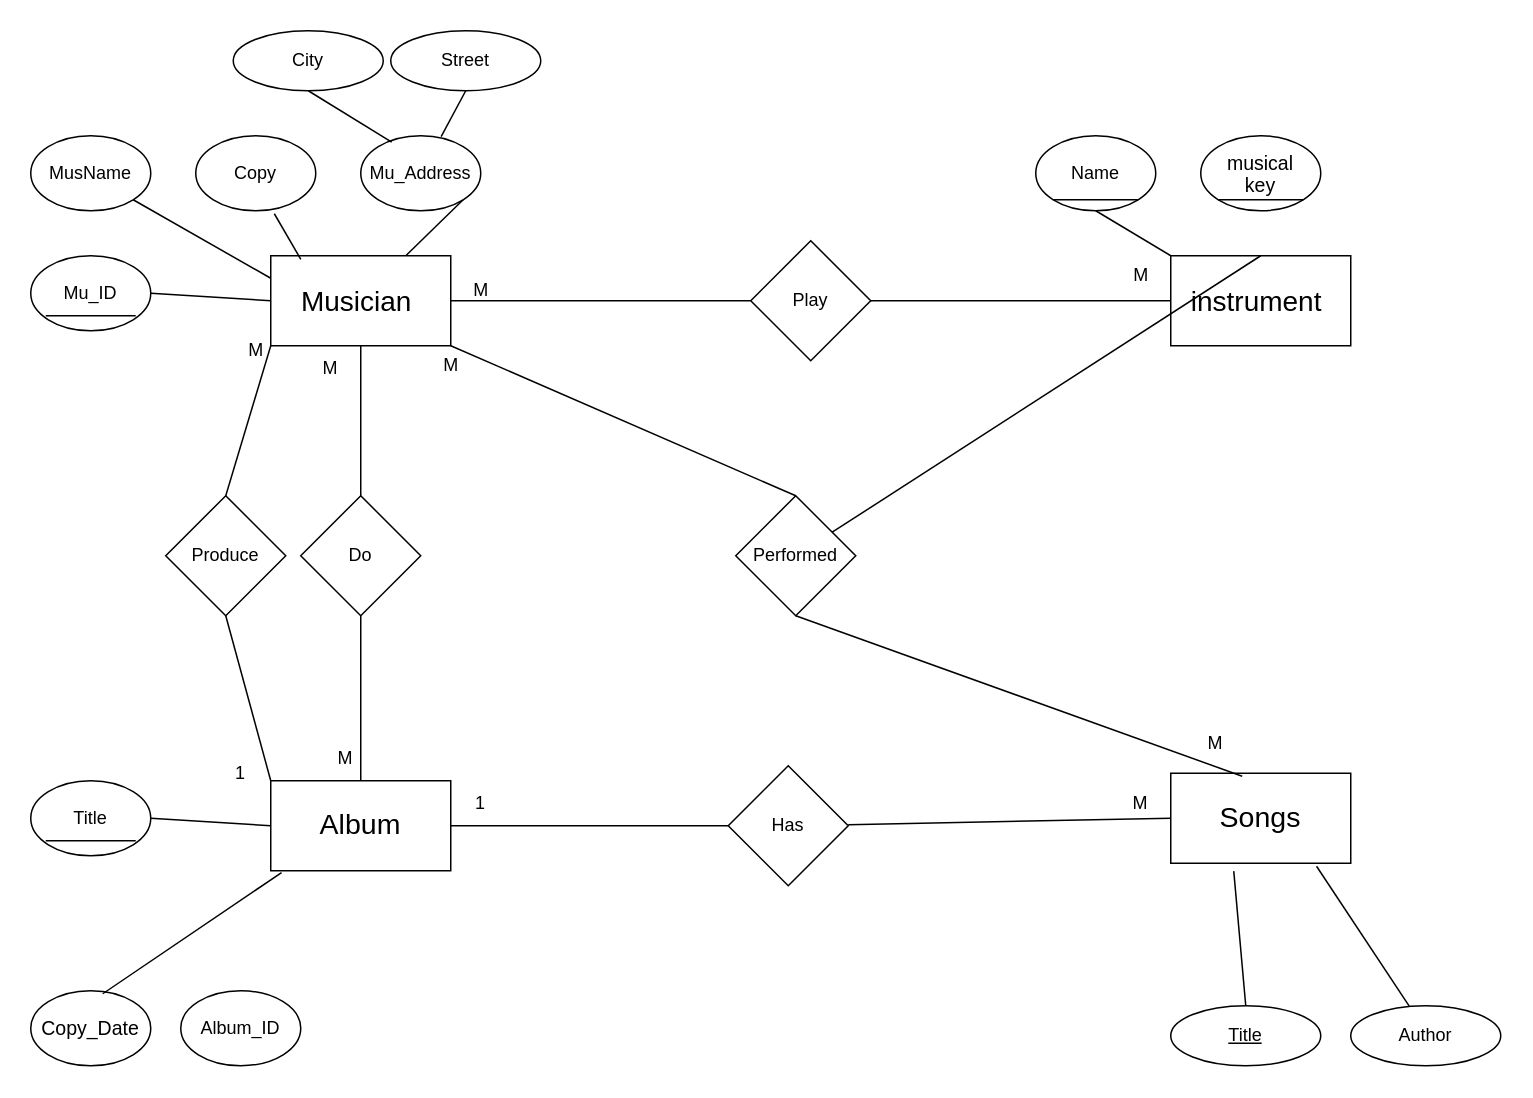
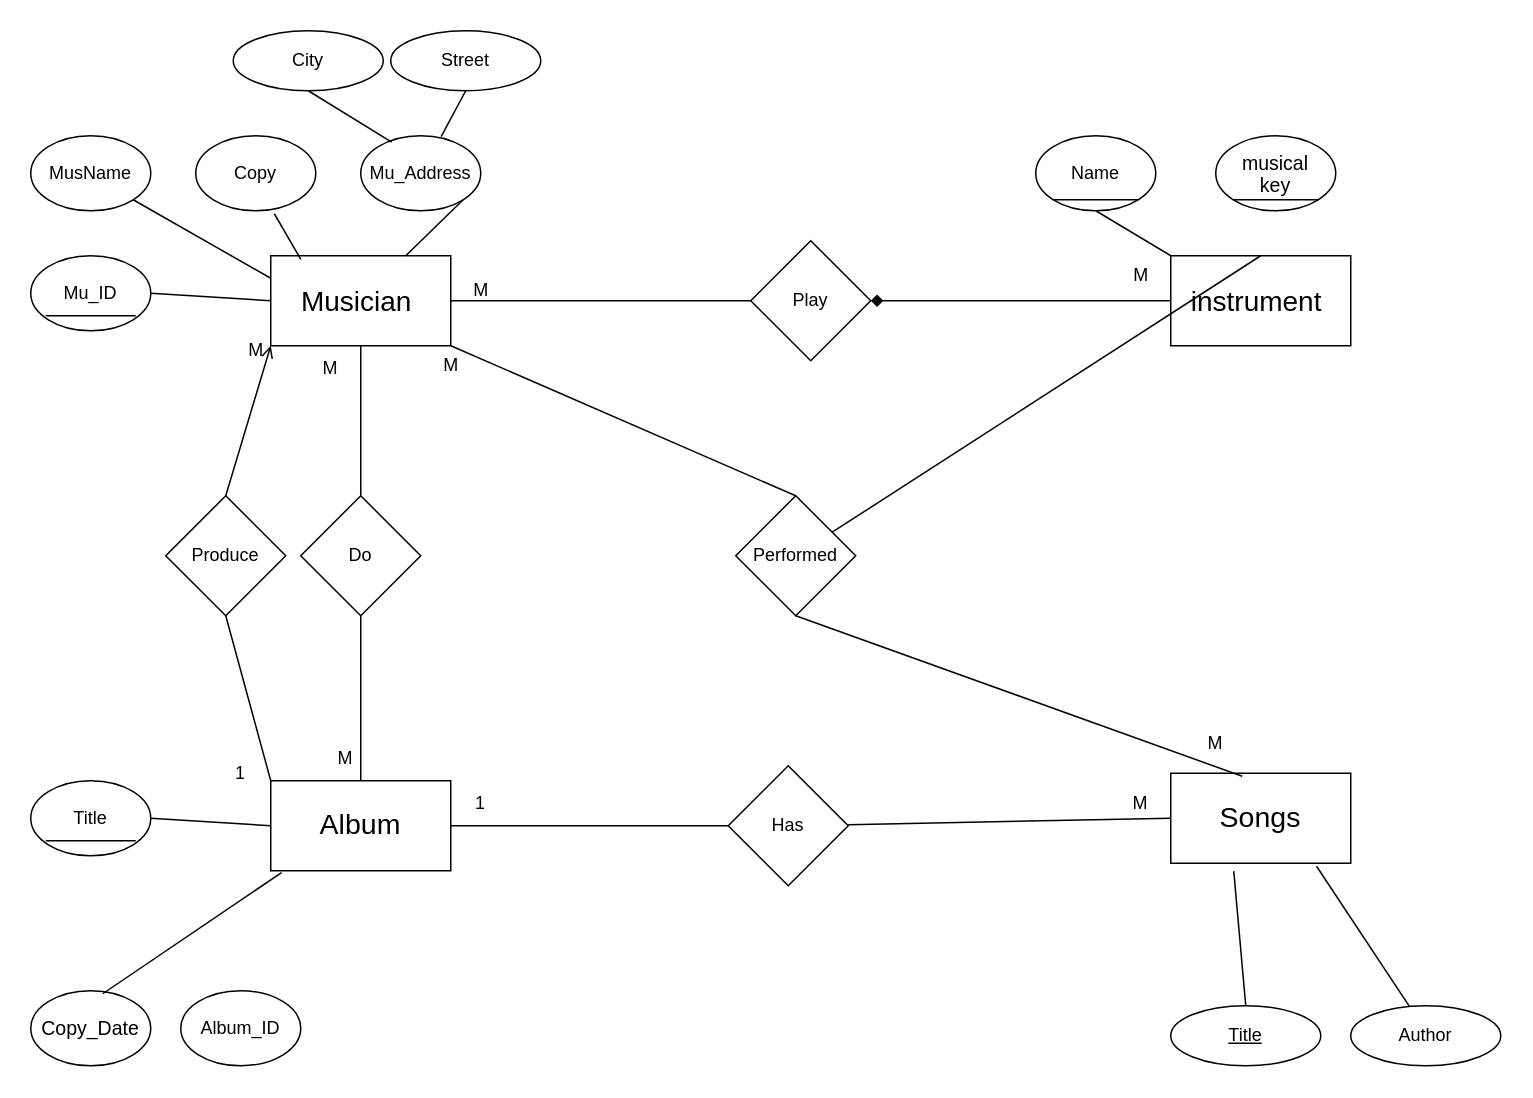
(1261, 173) -> (1276, 173)
(877, 301) -> (883, 301)
(269, 351) -> (269, 352)
